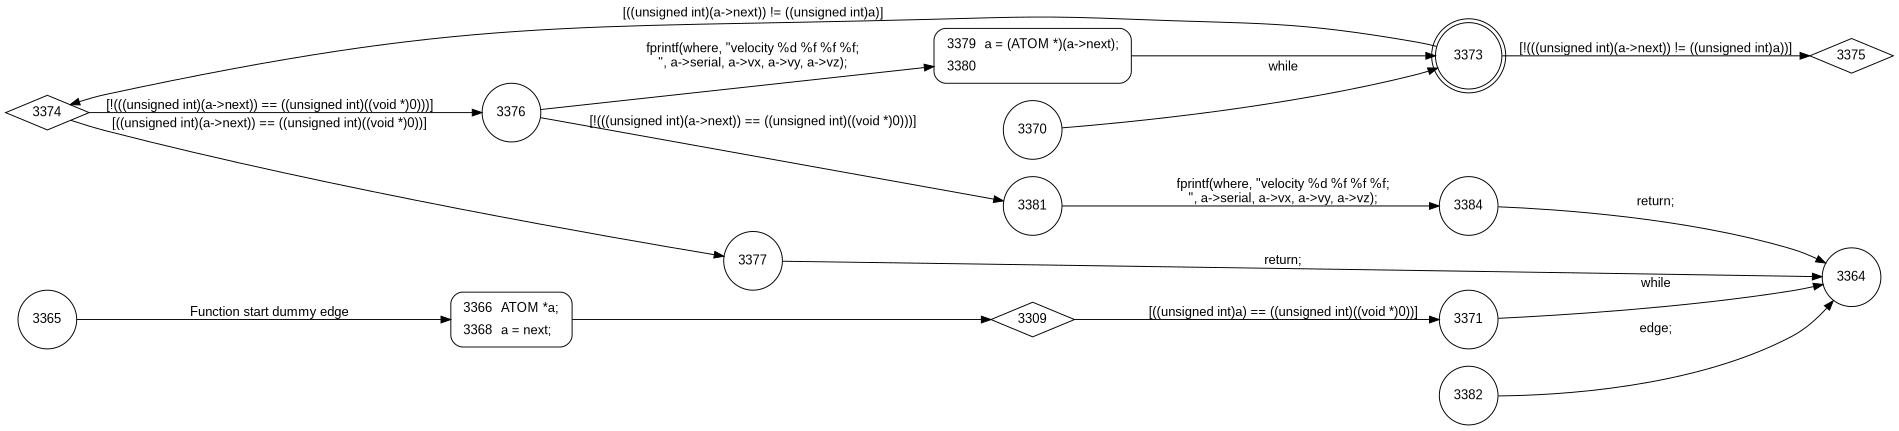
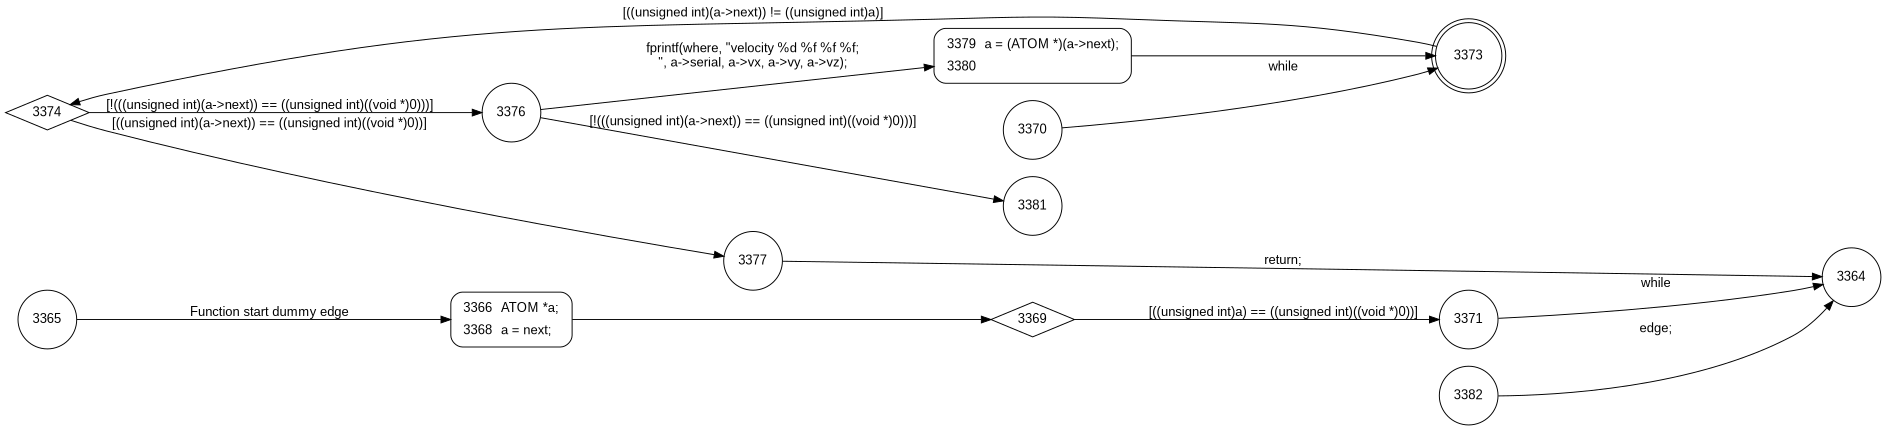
(1852, 56) -> none
(1469, 206) -> none
(1033, 320) -> (1033, 320)
